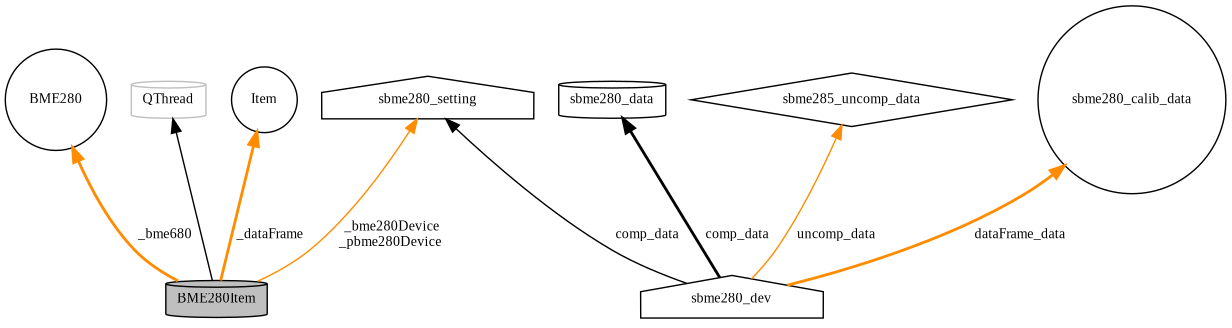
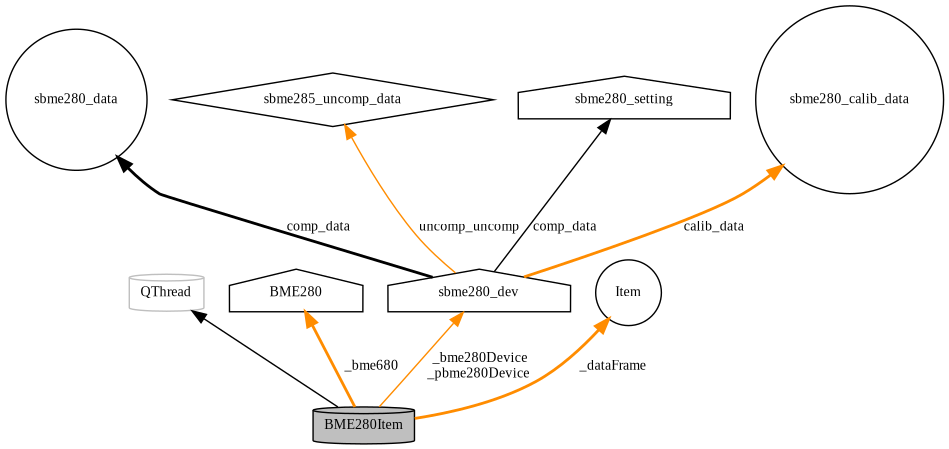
(56, 100) -> (296, 293)
(612, 100) -> (76, 100)
(344, 217) -> (417, 365)
(835, 235) -> (468, 227)
(1019, 235) -> (713, 227)
